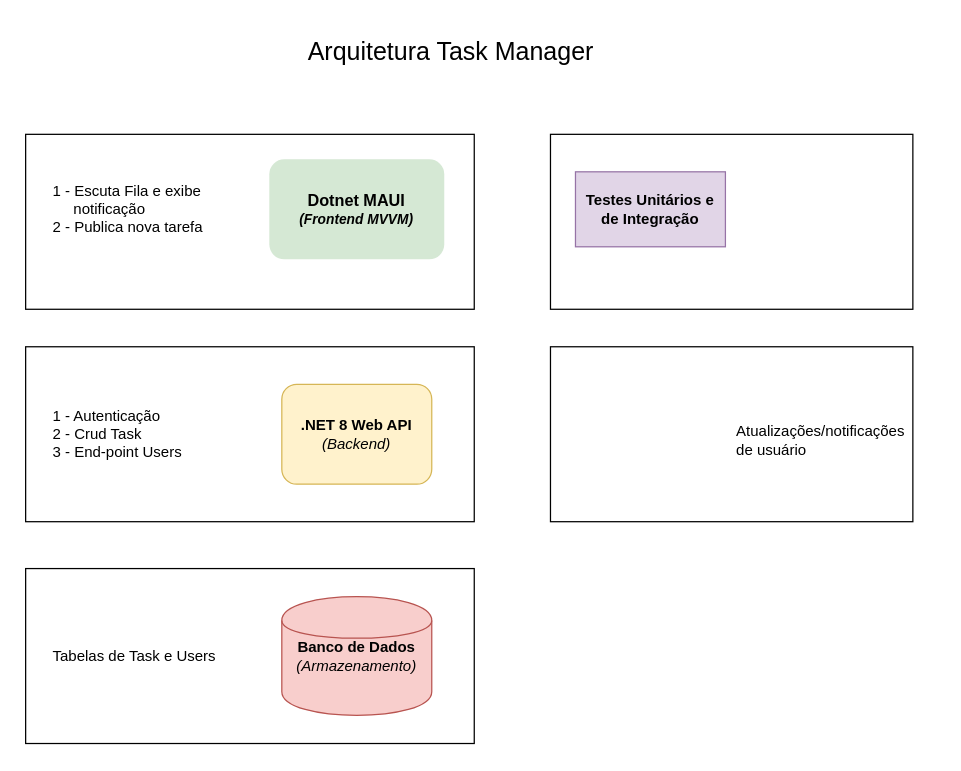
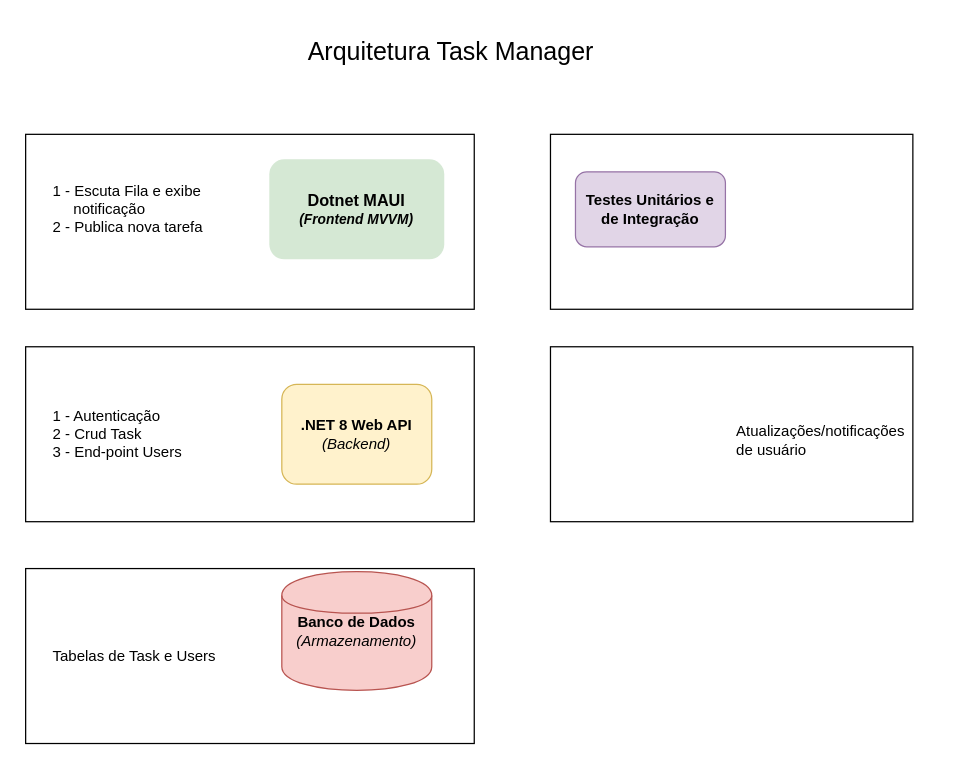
(651, 209) -> (651, 209)
(357, 656) -> (357, 631)
